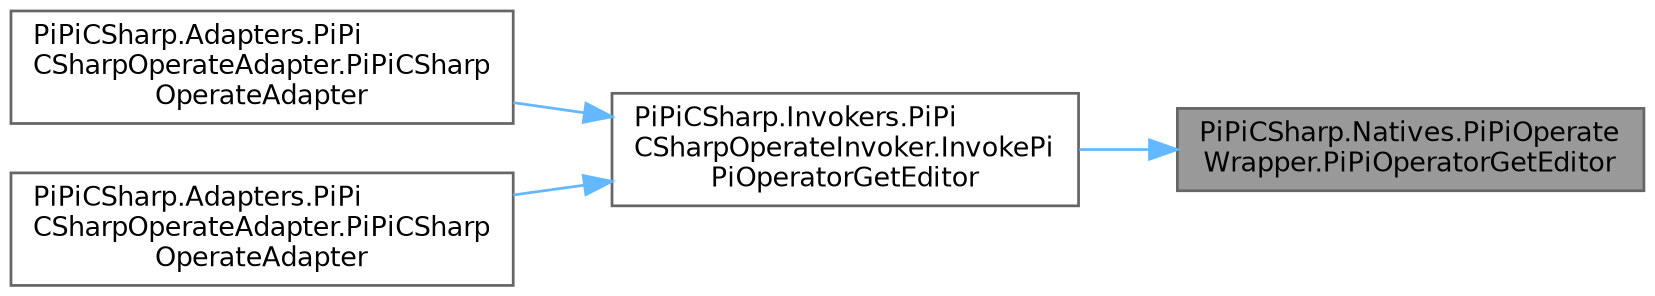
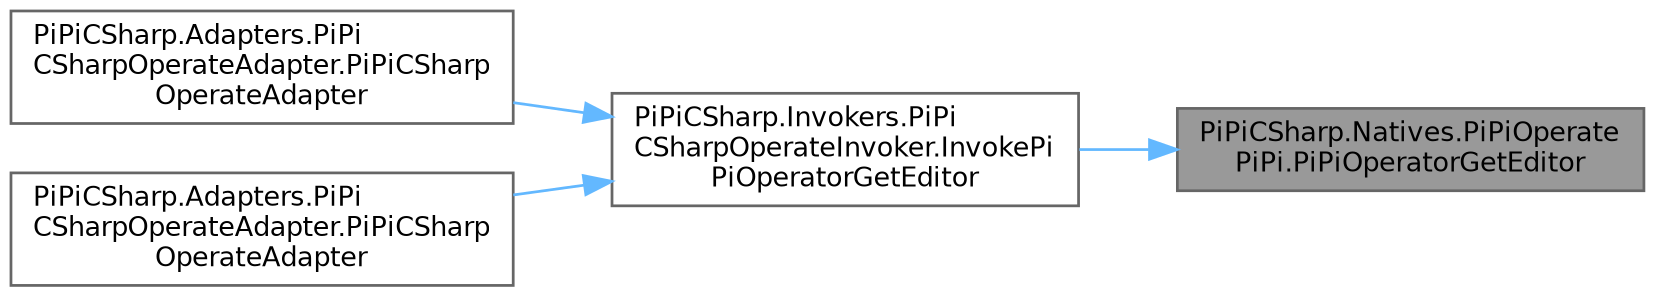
(1411, 150) -> (1411, 150)
